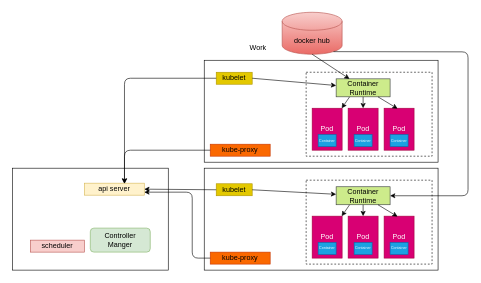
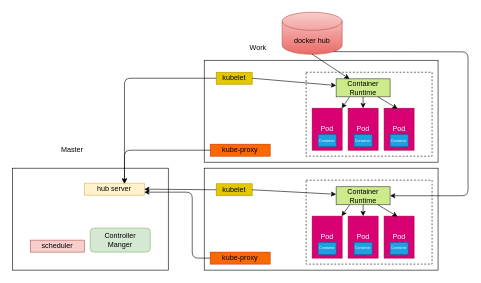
none -> (72, 150)
(114, 189) -> (114, 189)
